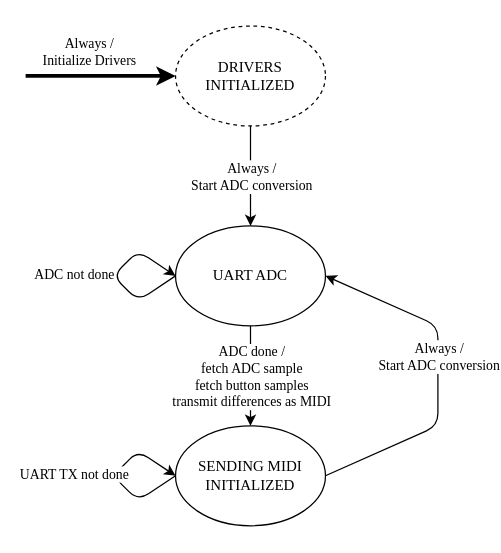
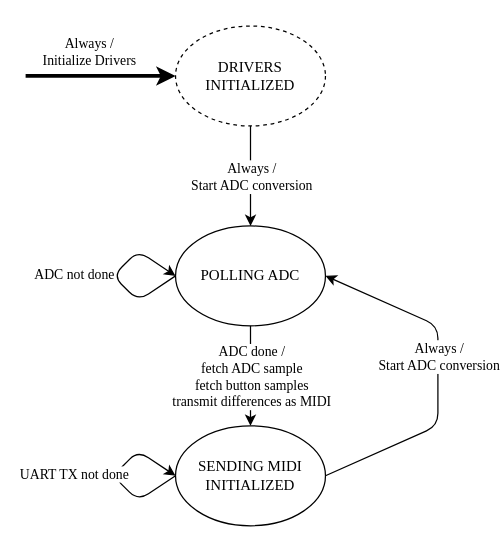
(251, 276) -> (251, 276)
